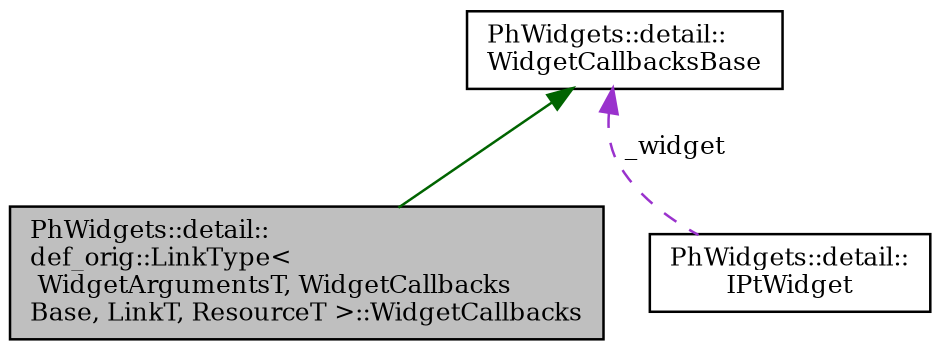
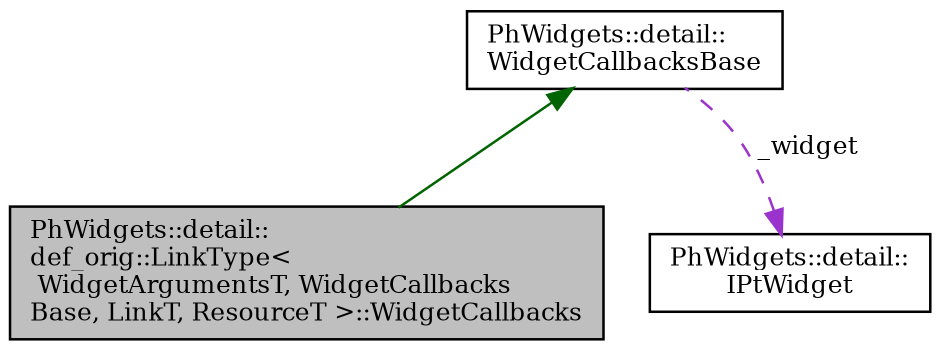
(635, 186) -> (740, 142)
